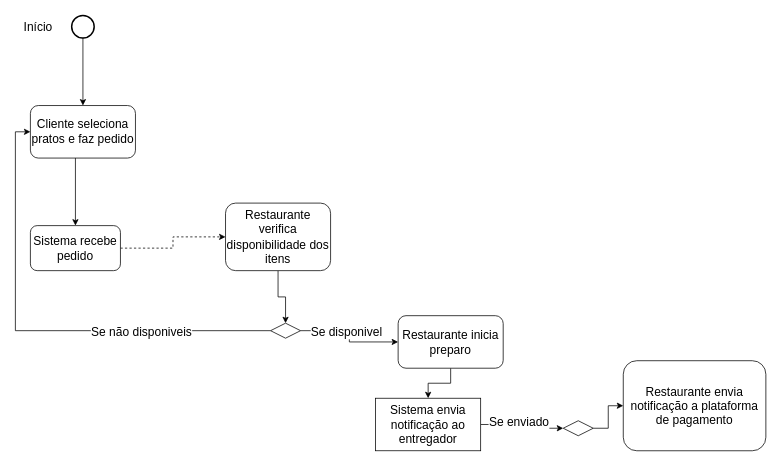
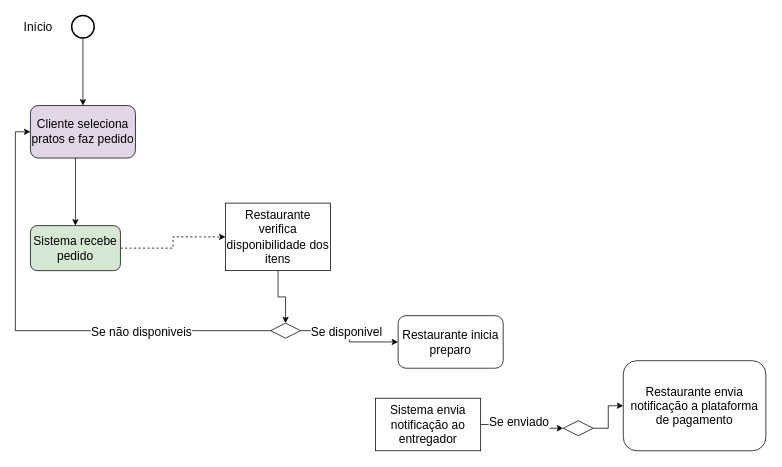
(83, 132) -> (83, 132)
(278, 237) -> (278, 237)
(75, 248) -> (75, 248)
(442, 383) -> none
